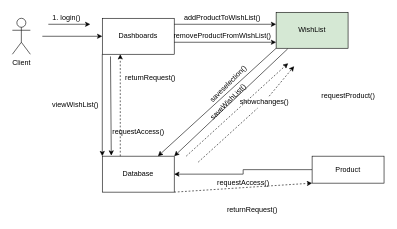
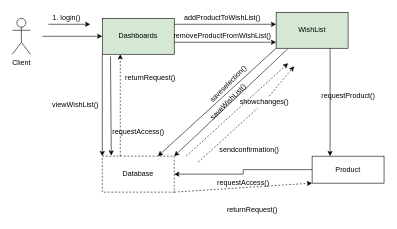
(138, 36) -> (138, 36)
none -> (249, 150)
none -> (330, 150)
(138, 174) -> (138, 174)
